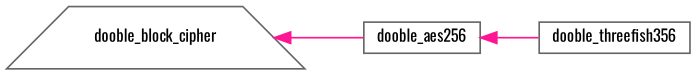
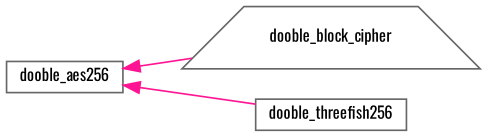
(327, 38) -> (166, 62)
(615, 38) -> (331, 115)
